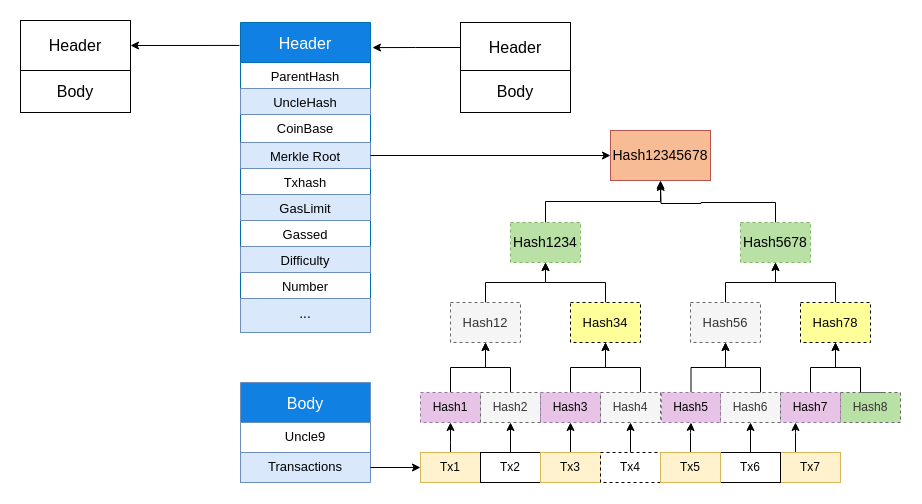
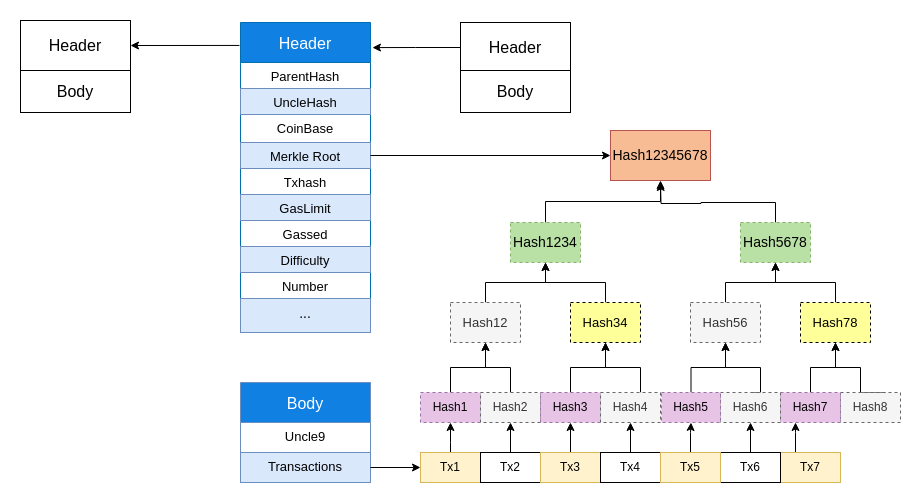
(871, 408) -> (871, 408)
(631, 468) -> (631, 468)
